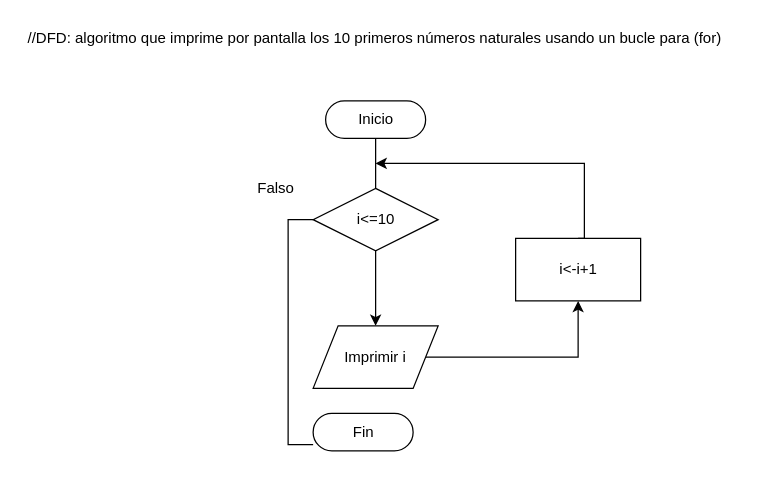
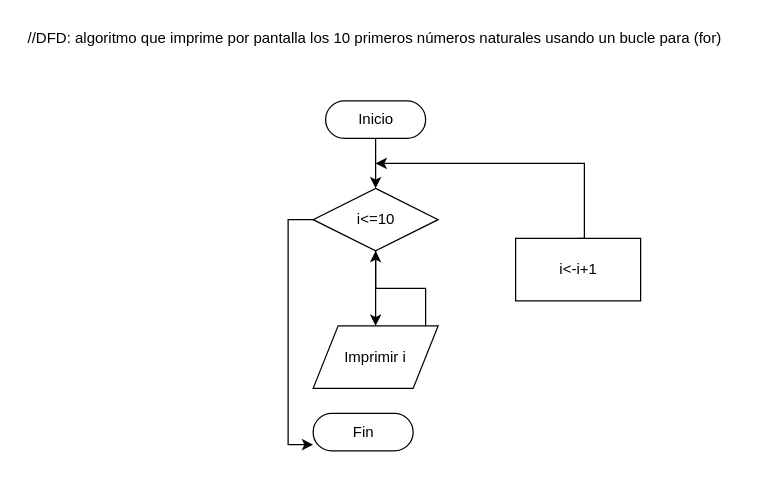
(376, 181) -> (376, 178)
(276, 188) -> none
(526, 357) -> (421, 288)
(306, 444) -> (303, 444)
